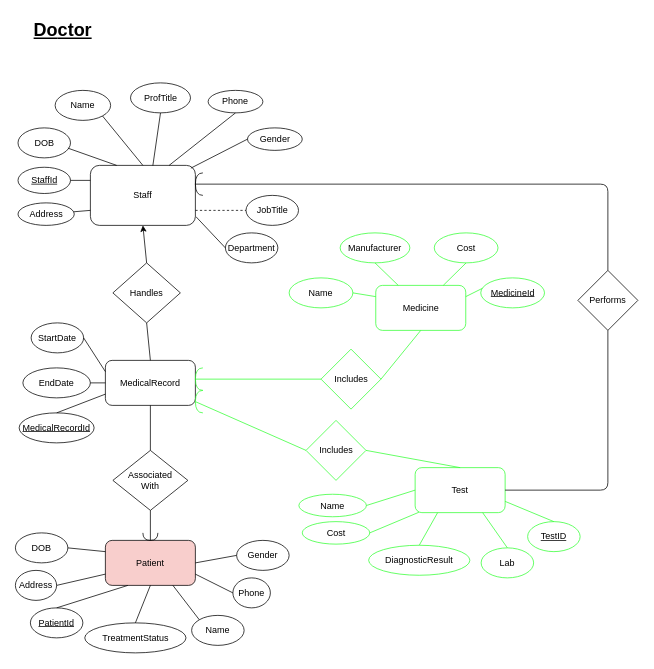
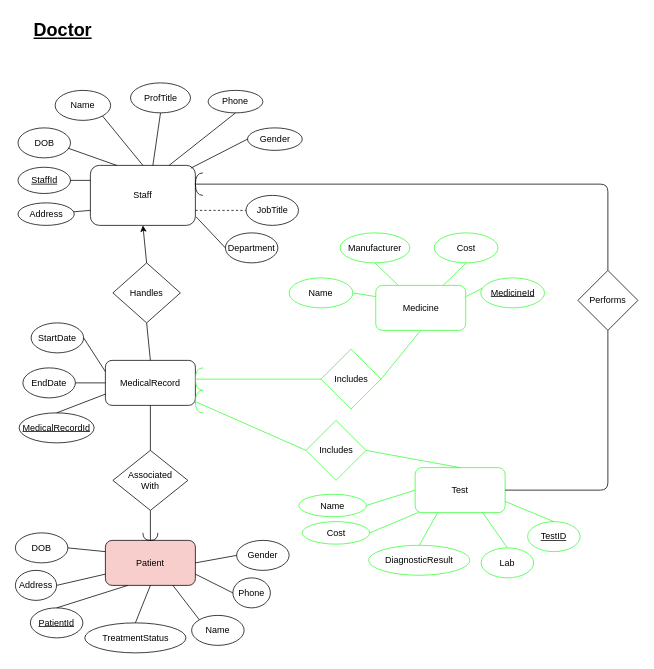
(57, 383) -> (49, 383)
